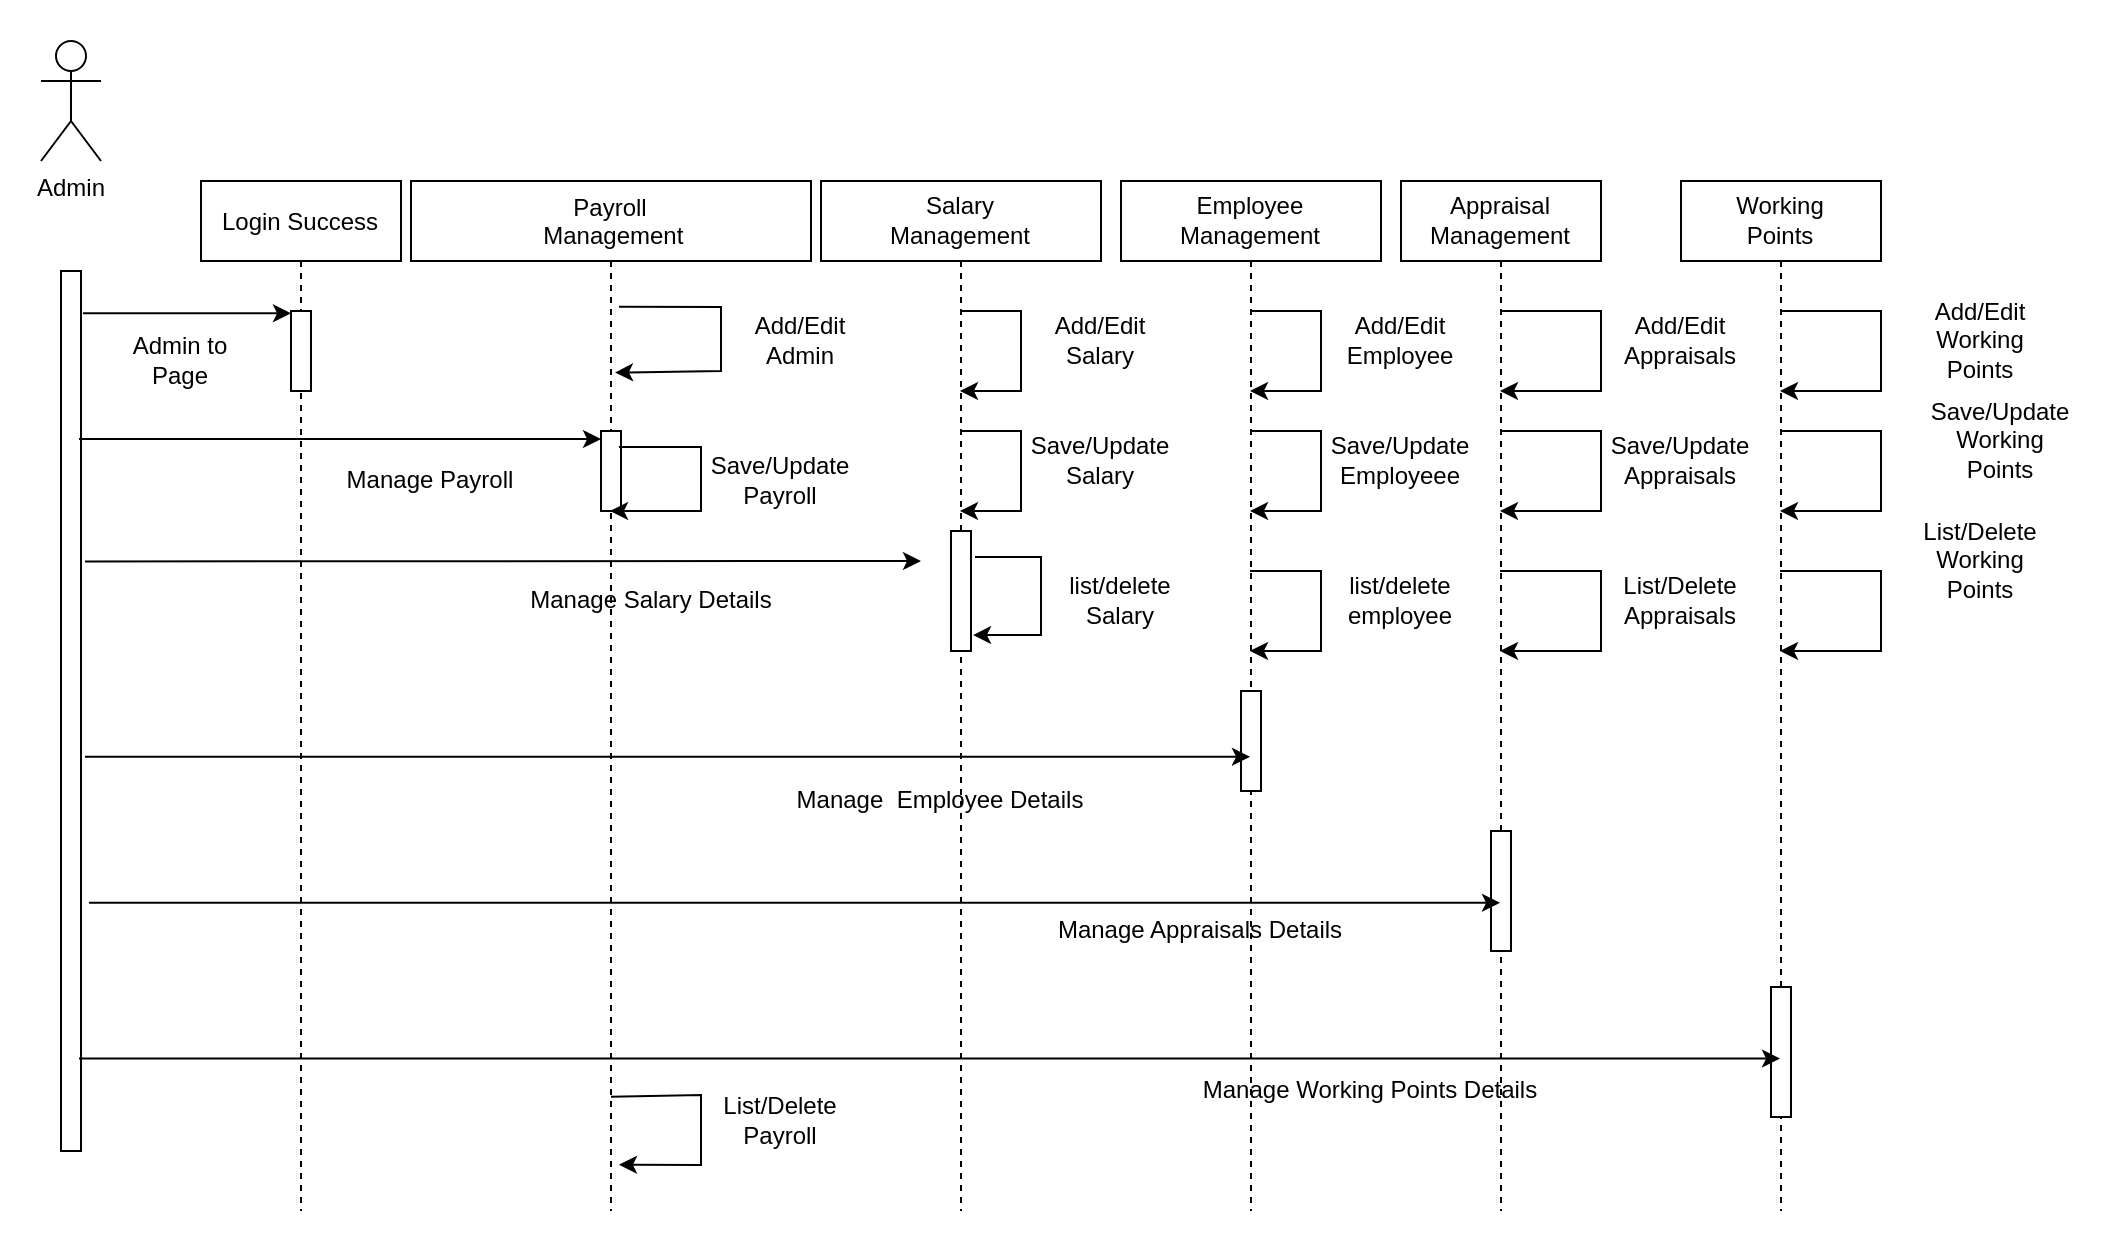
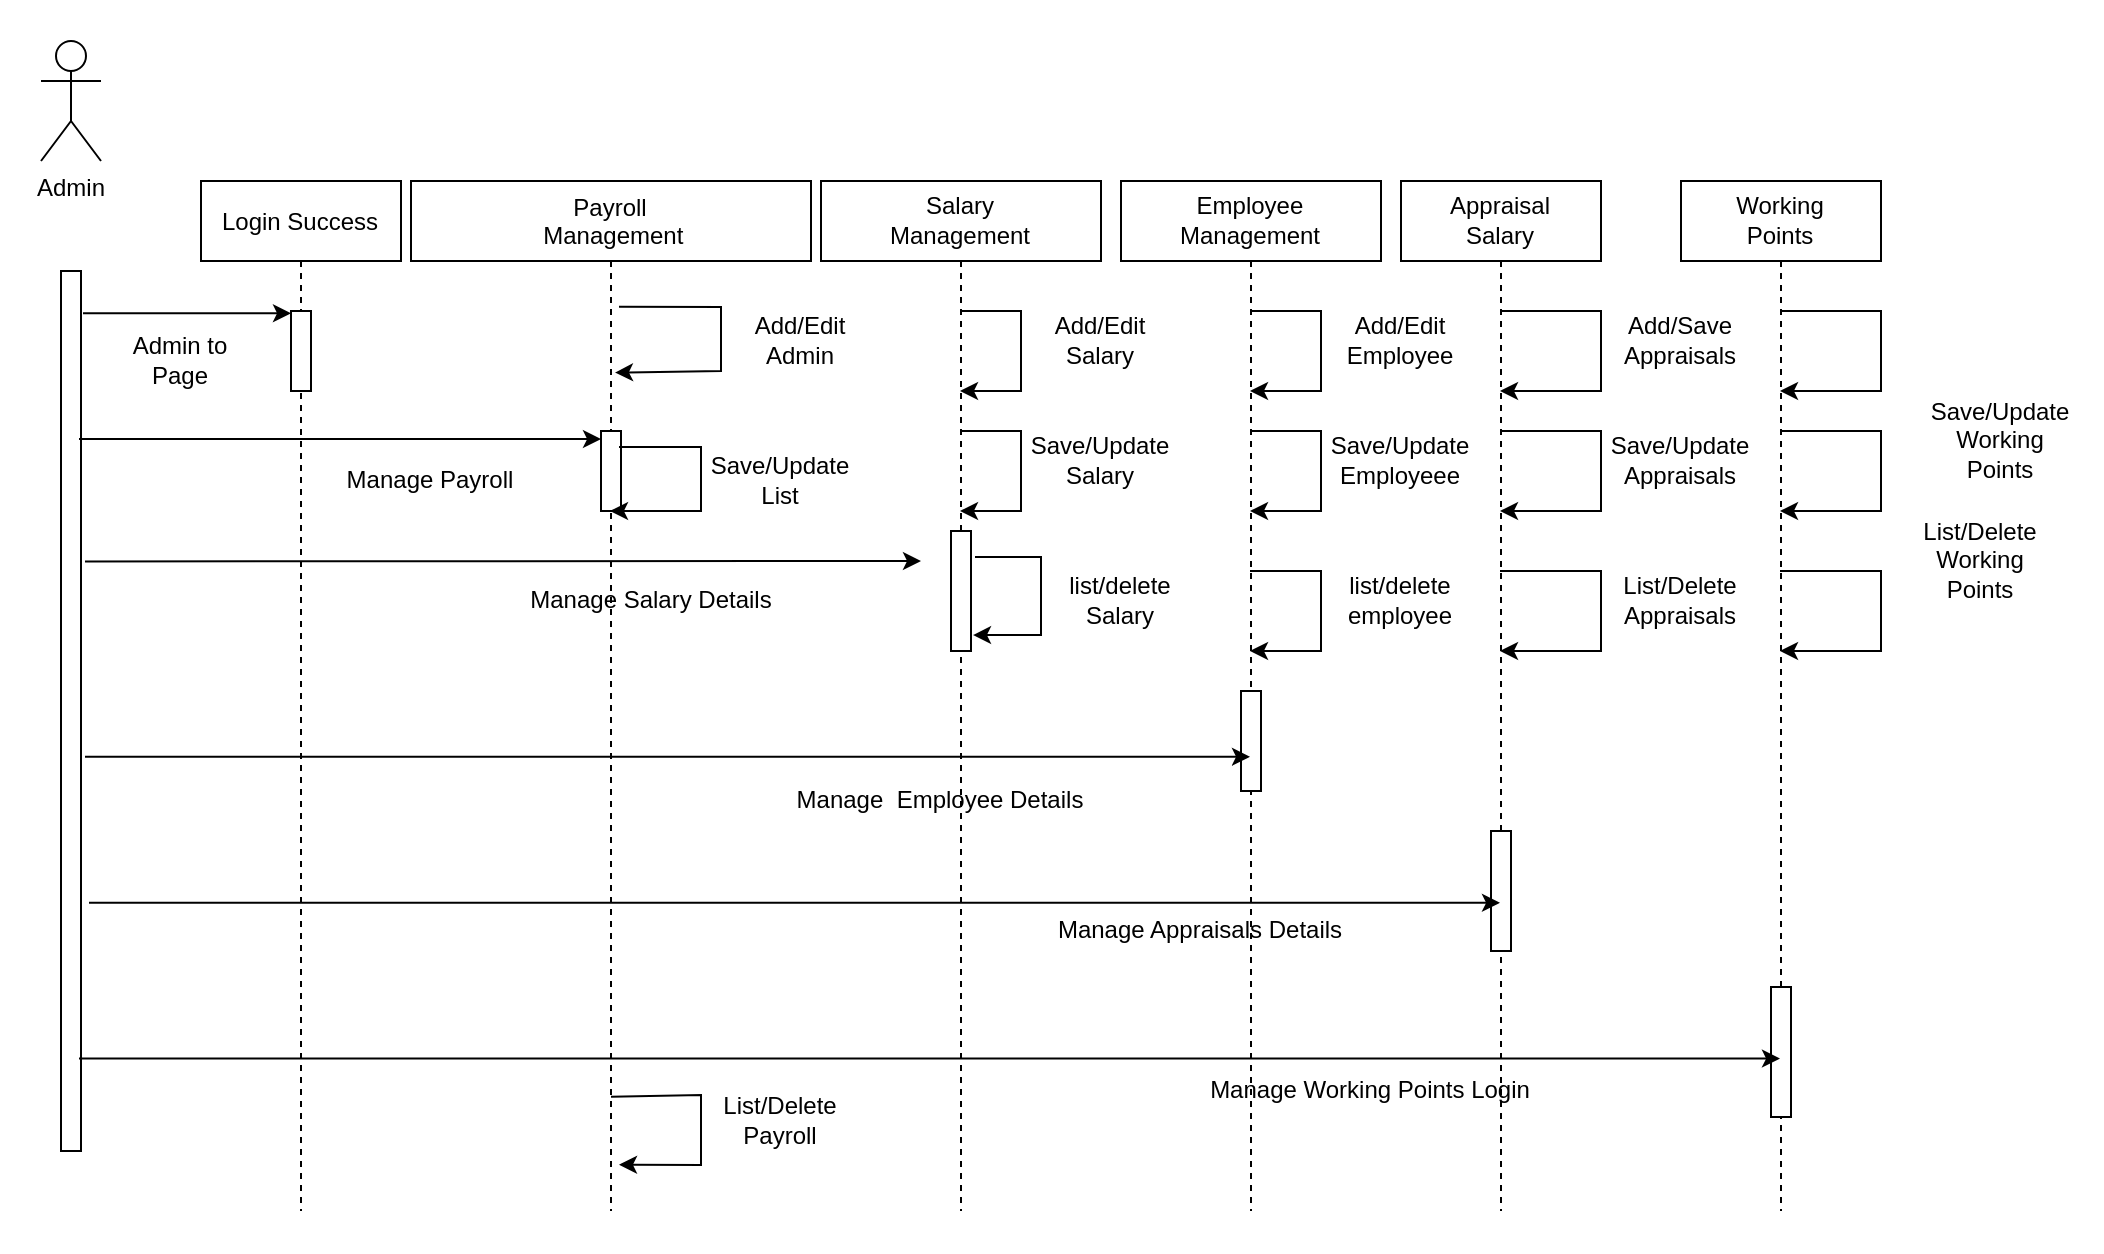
(1501, 221) -> (1501, 221)
(1681, 341) -> (1681, 341)
(1981, 341) -> none
(781, 481) -> (781, 481)
(1371, 1091) -> (1371, 1091)
